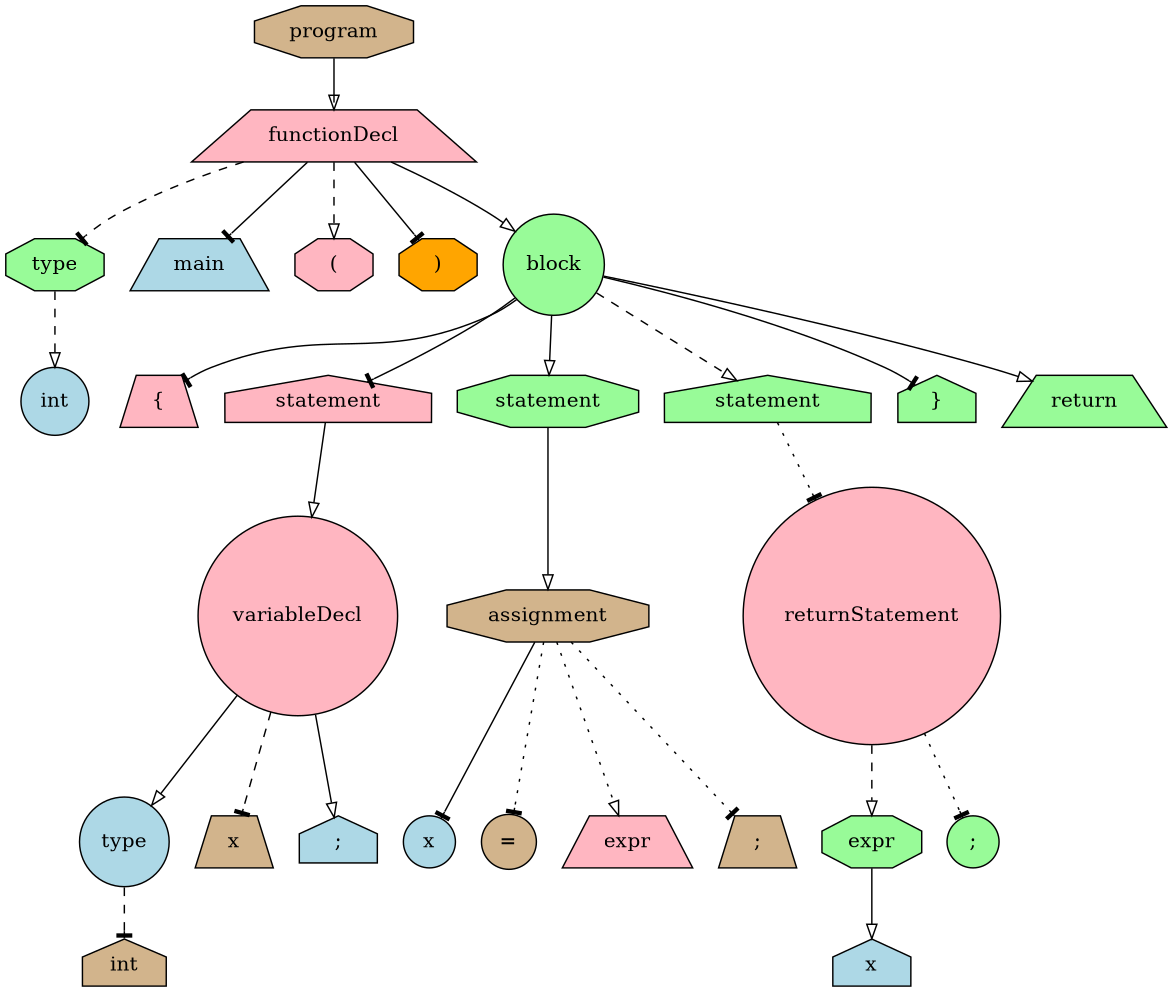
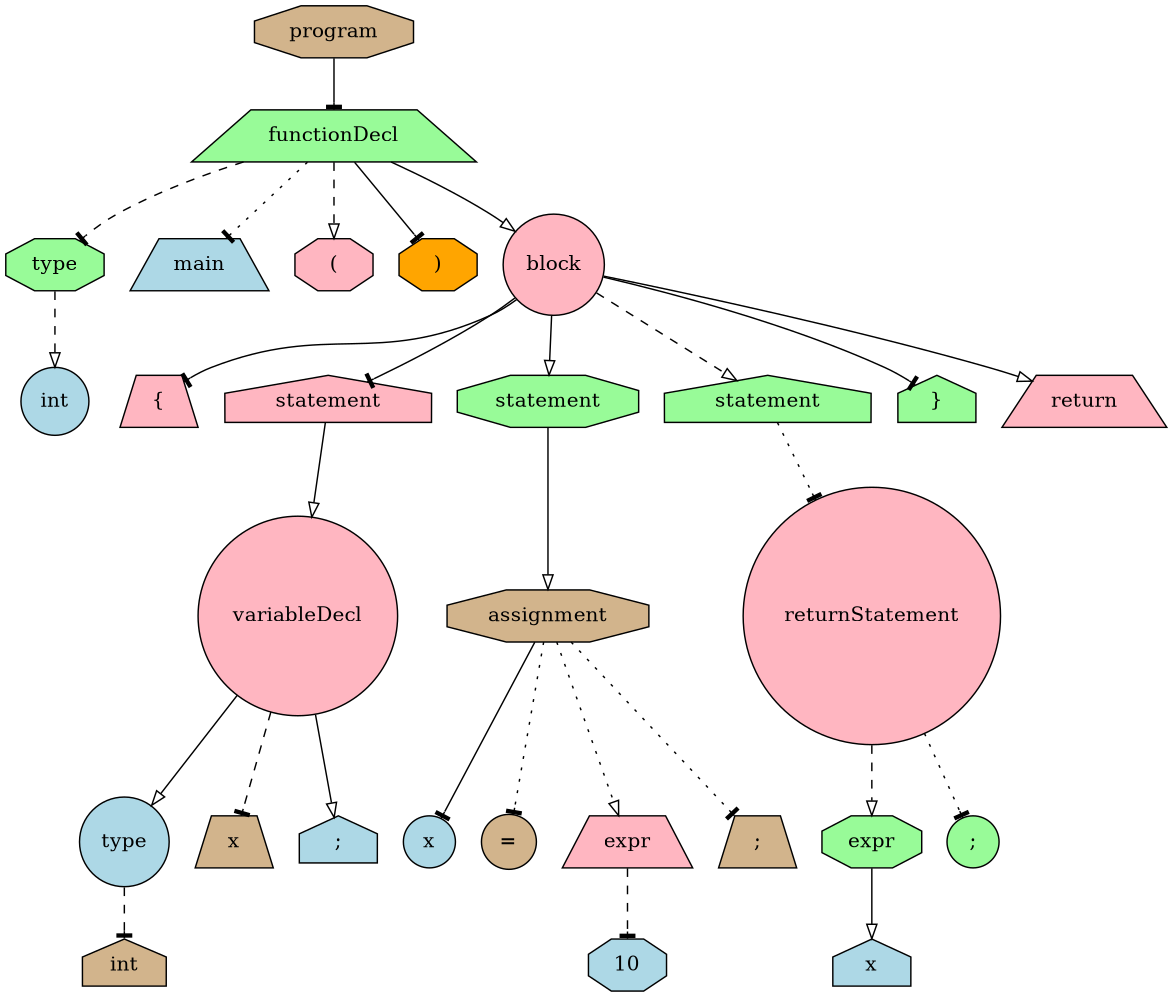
(334, 80) -> (334, 80)
(334, 136) -> (334, 136)
(270, 198) -> (270, 198)
(554, 265) -> (554, 265)
(1084, 401) -> (1084, 401)
none -> (627, 965)
